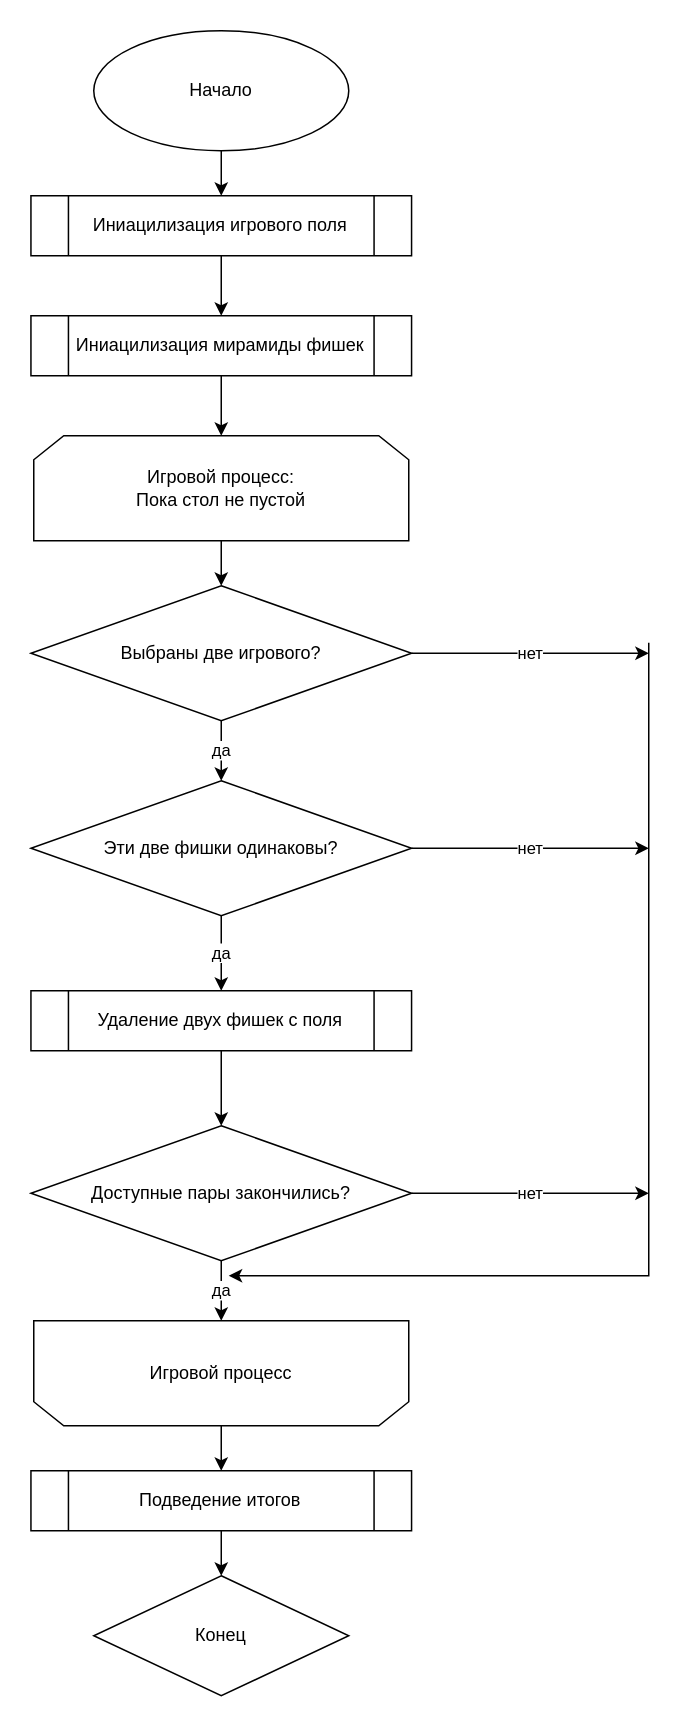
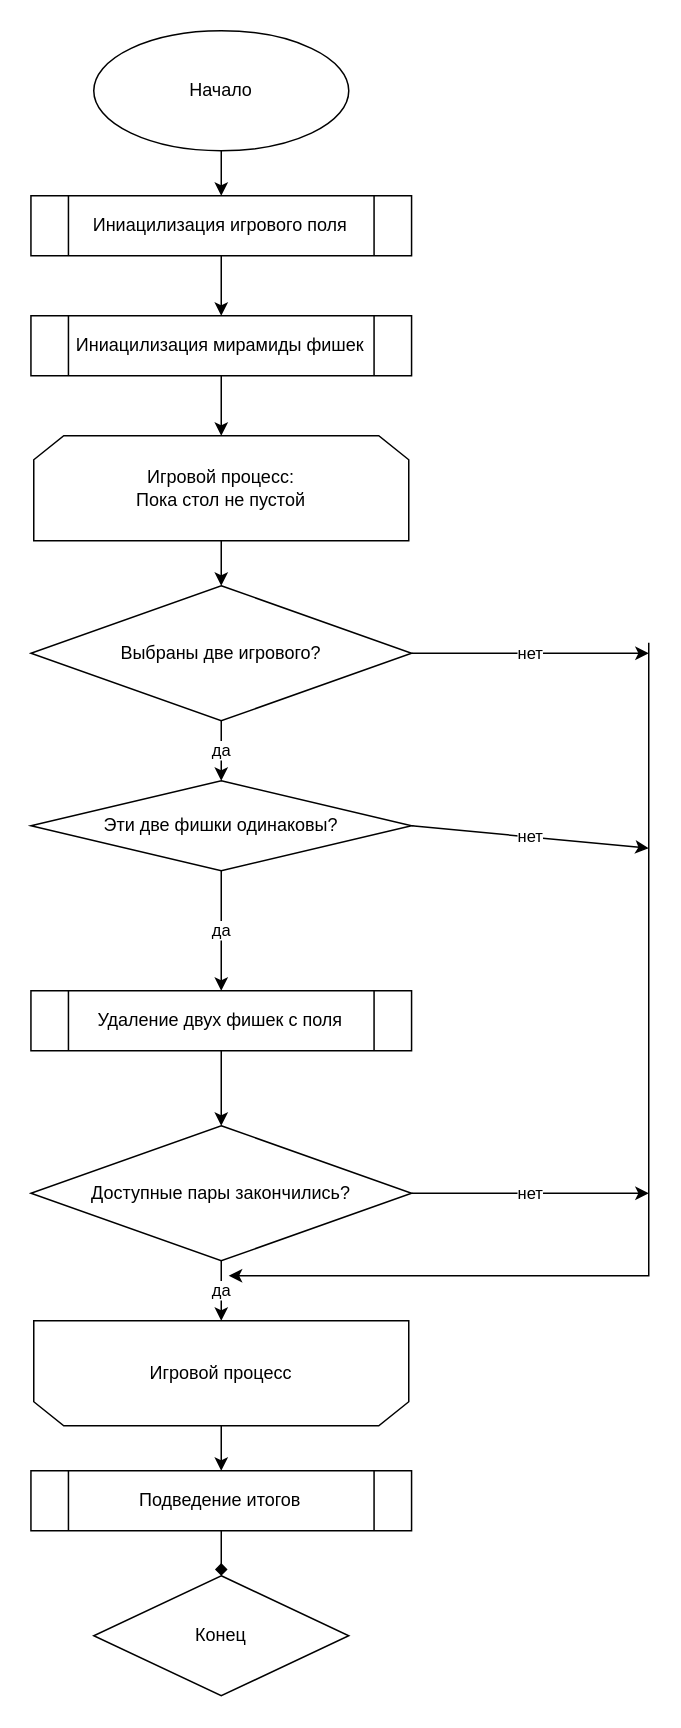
(221, 848) -> (221, 826)
(221, 1564) -> (221, 1563)
